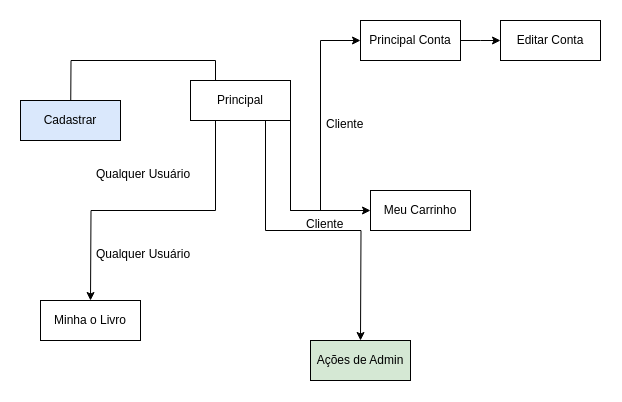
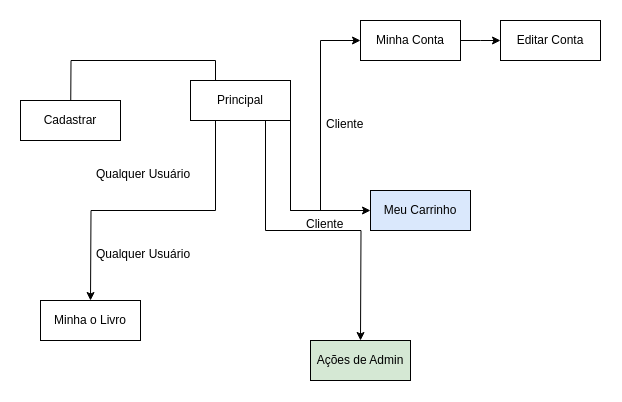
(411, 41) -> (411, 41)
(71, 121) -> (71, 121)
(421, 211) -> (421, 211)
